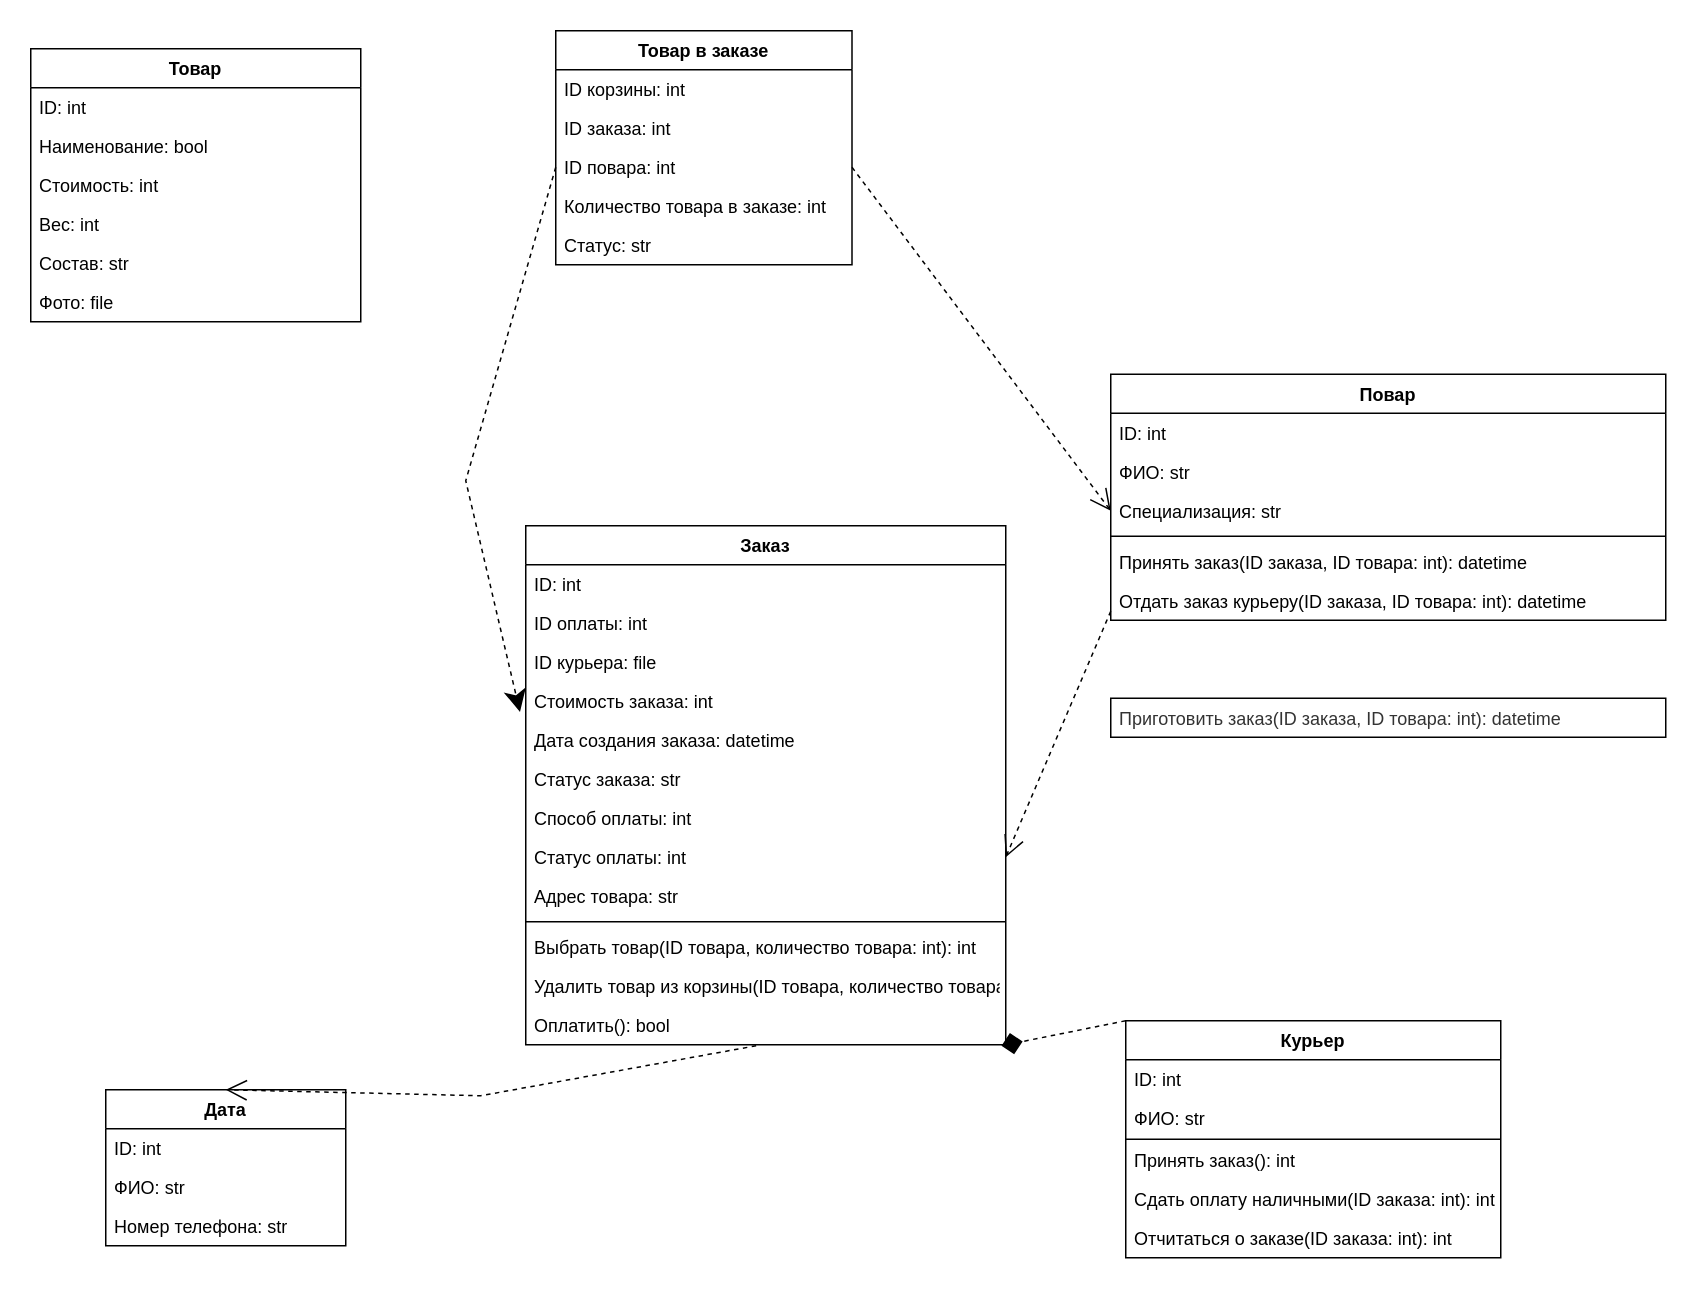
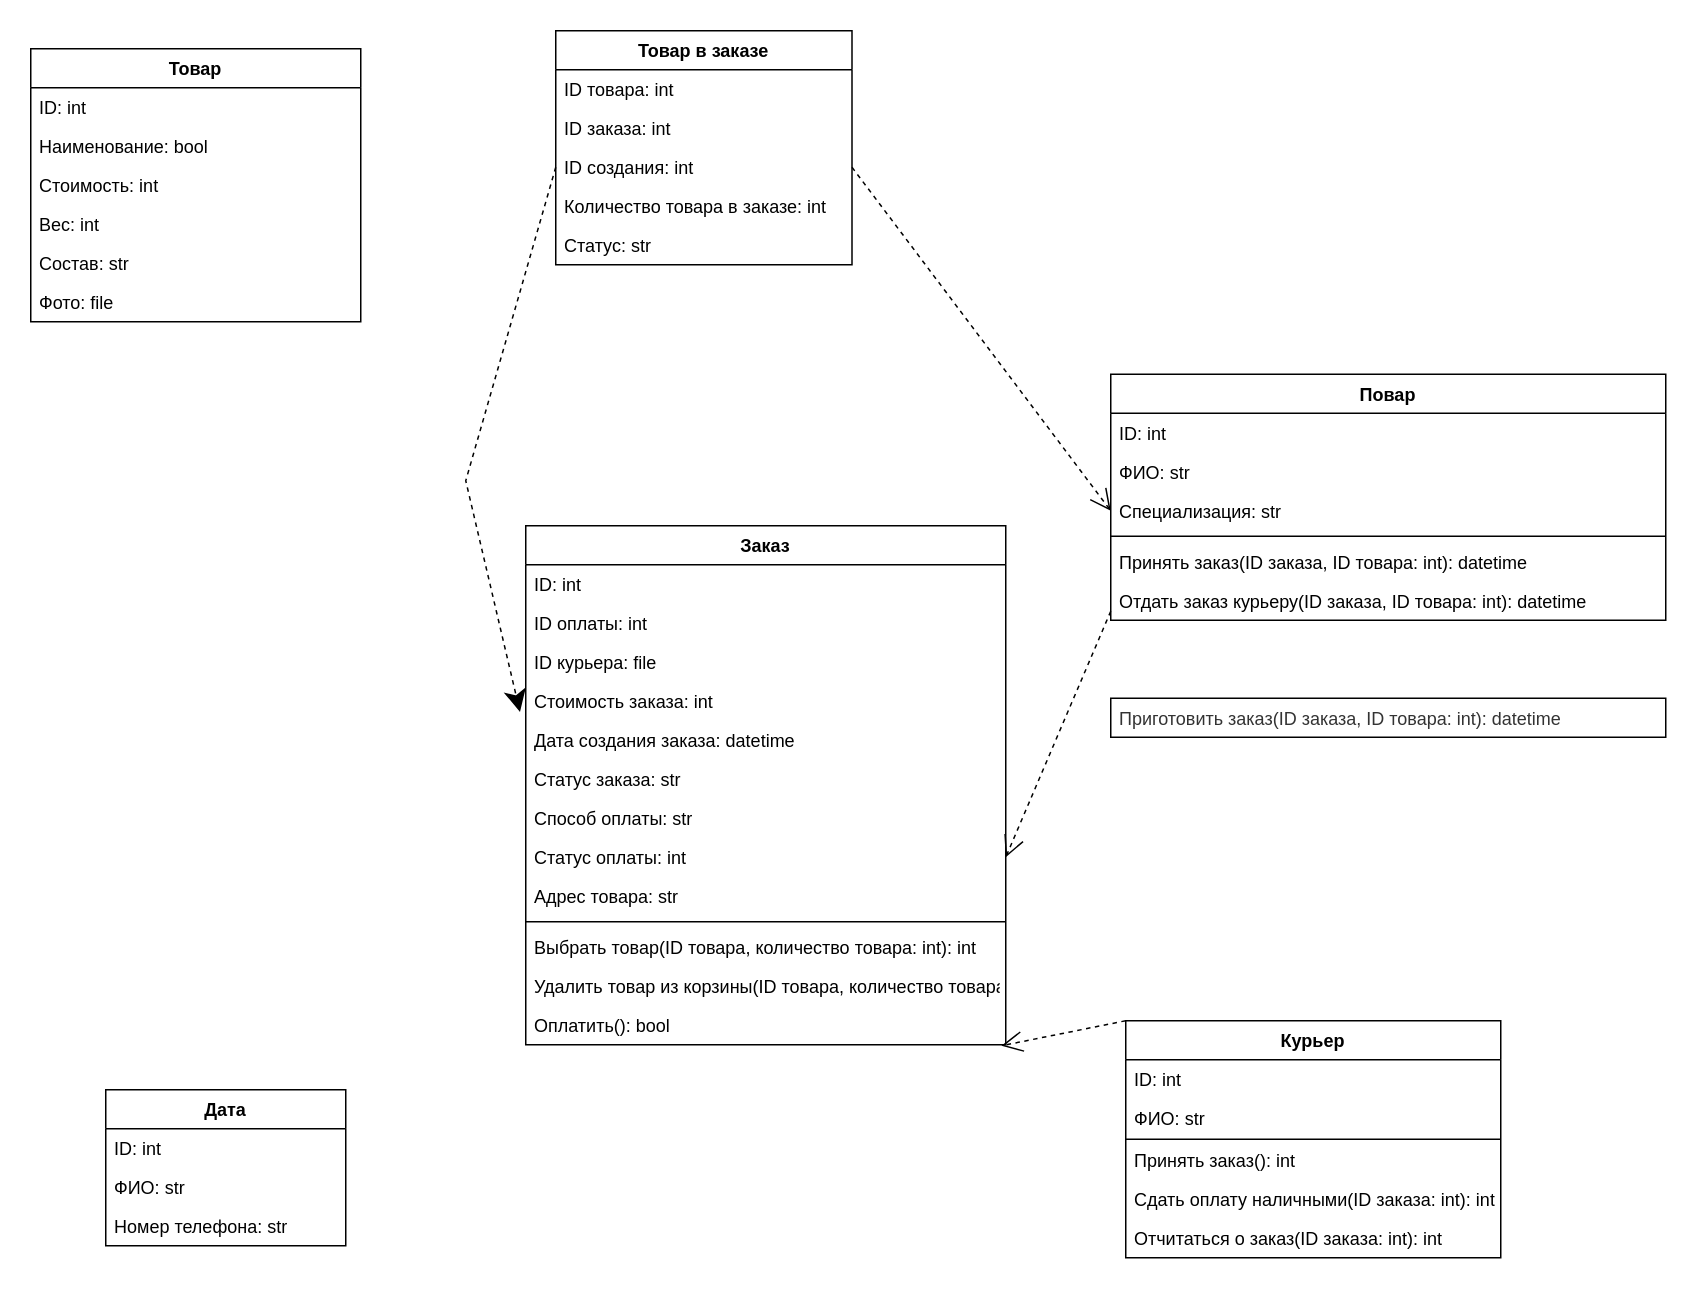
(630, 90) -> (625, 90)
(625, 168) -> (635, 168)
(615, 819) -> (618, 819)
(1023, 1042) -> (1015, 1043)
(512, 1090) -> none
(1315, 1239) -> (1310, 1239)
